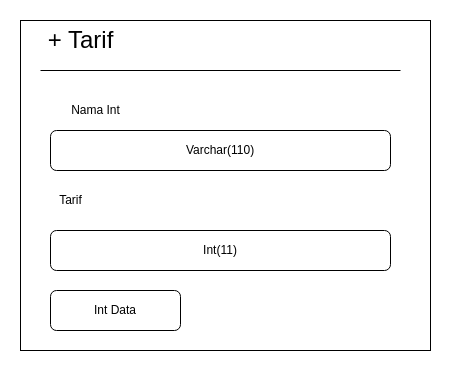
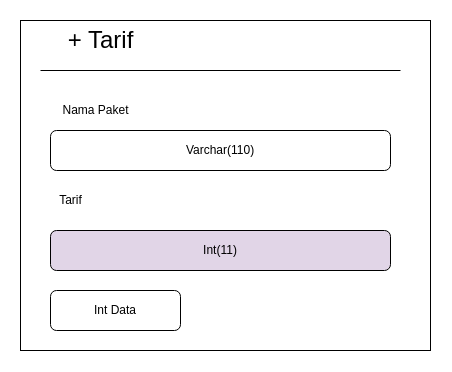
(81, 41) -> (101, 41)
(96, 111) -> (96, 111)
(221, 251) -> (221, 251)
